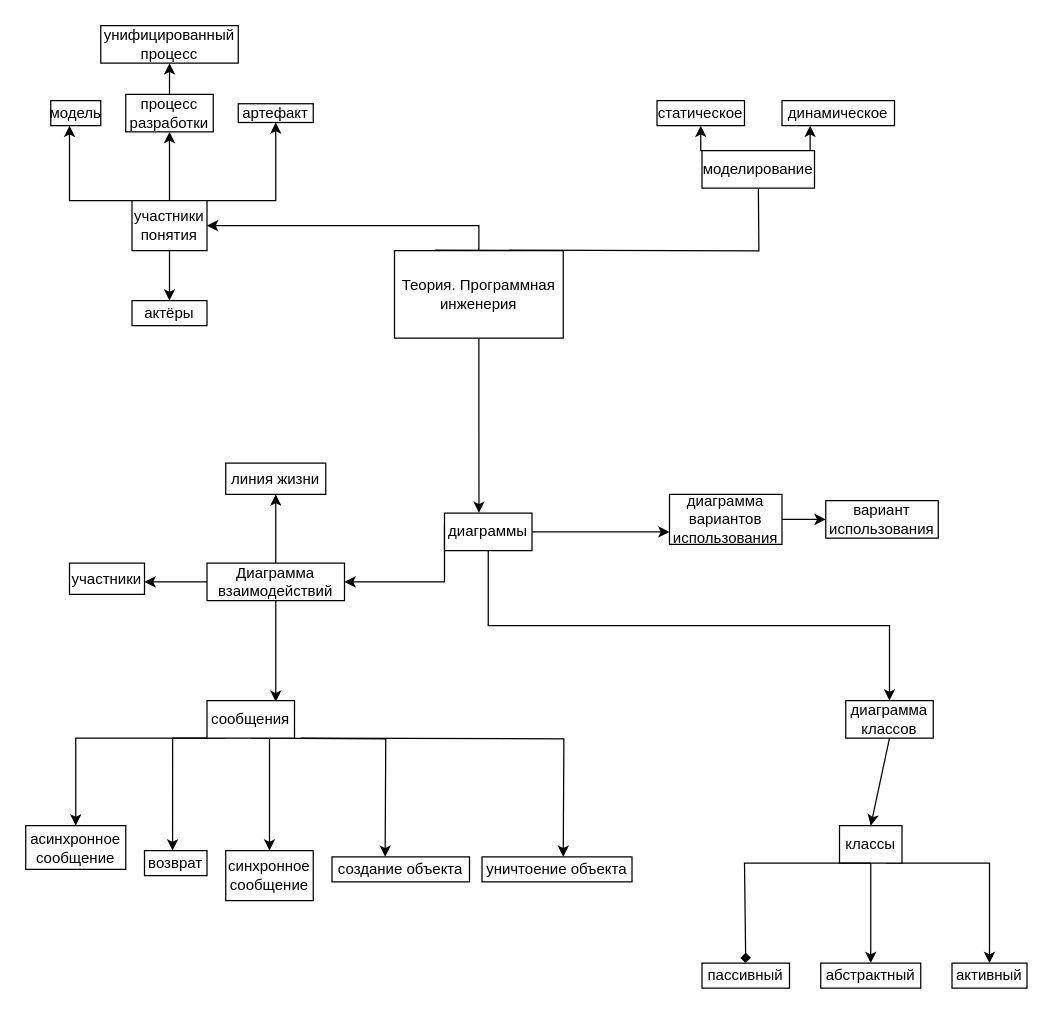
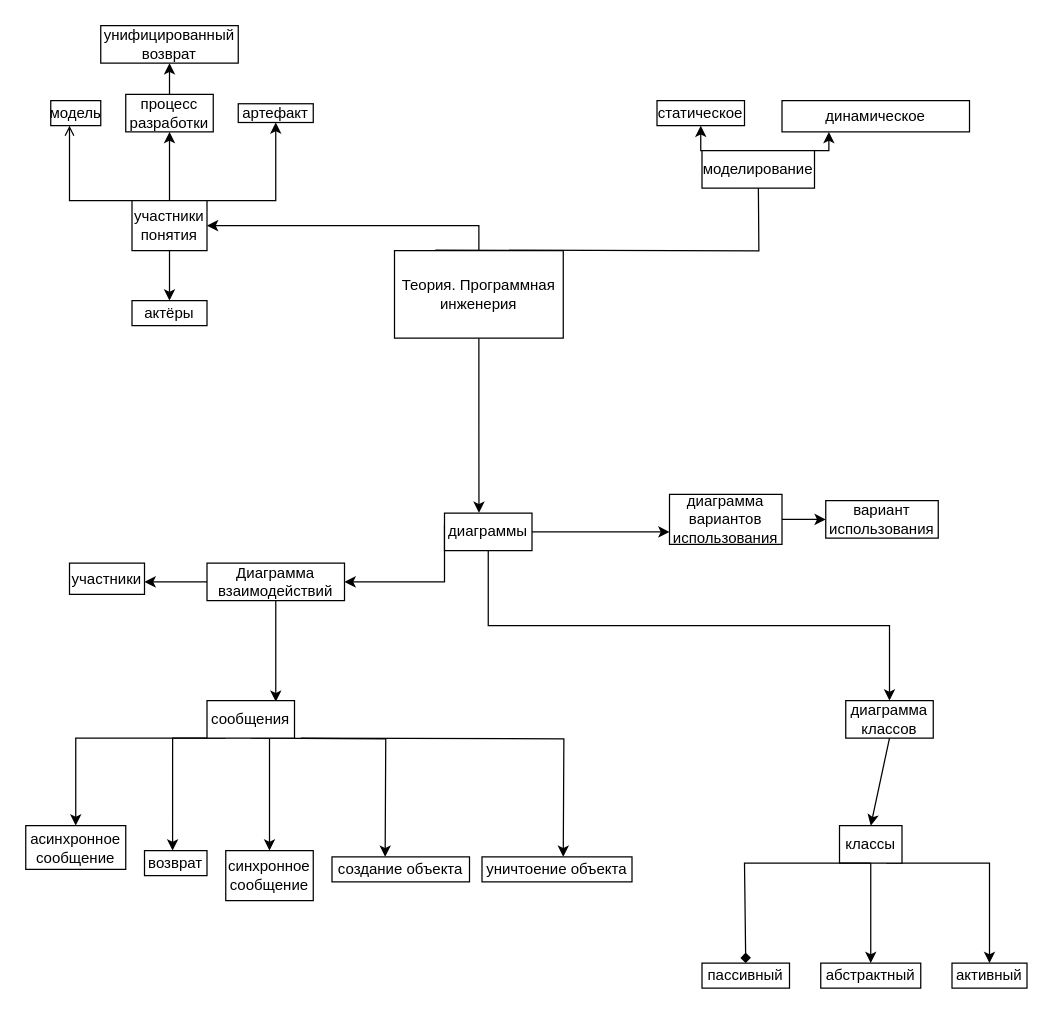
(169, 44) -> (169, 44)
(838, 113) -> (876, 116)
(69, 135) -> (69, 132)
(276, 479) -> none
(276, 533) -> none
